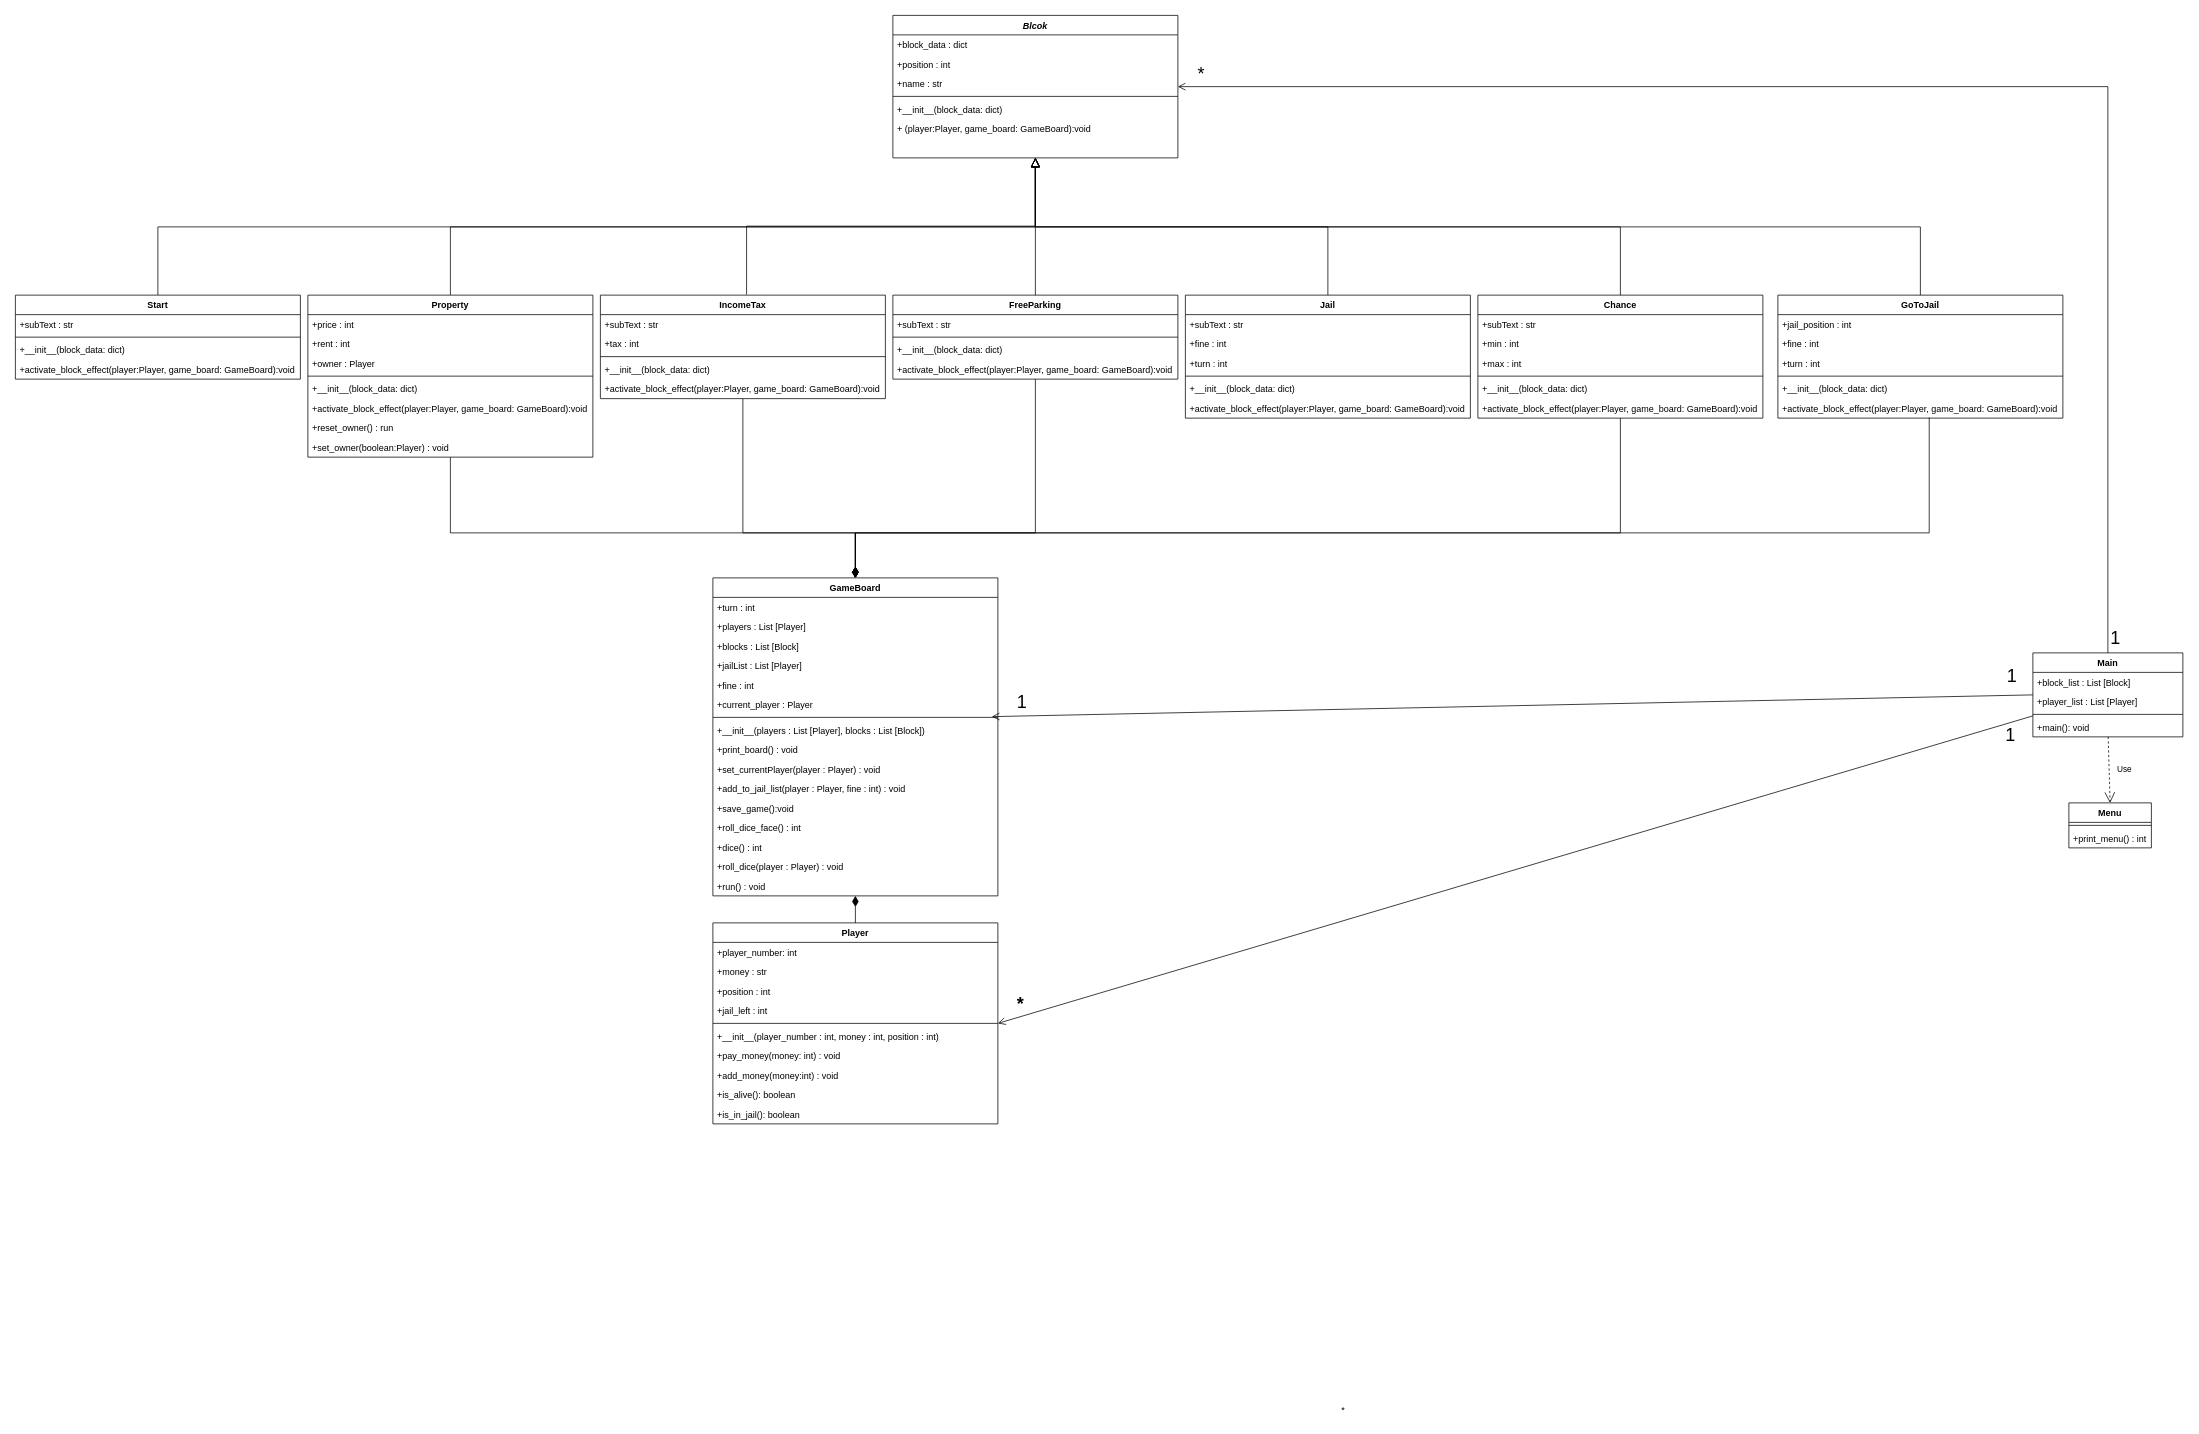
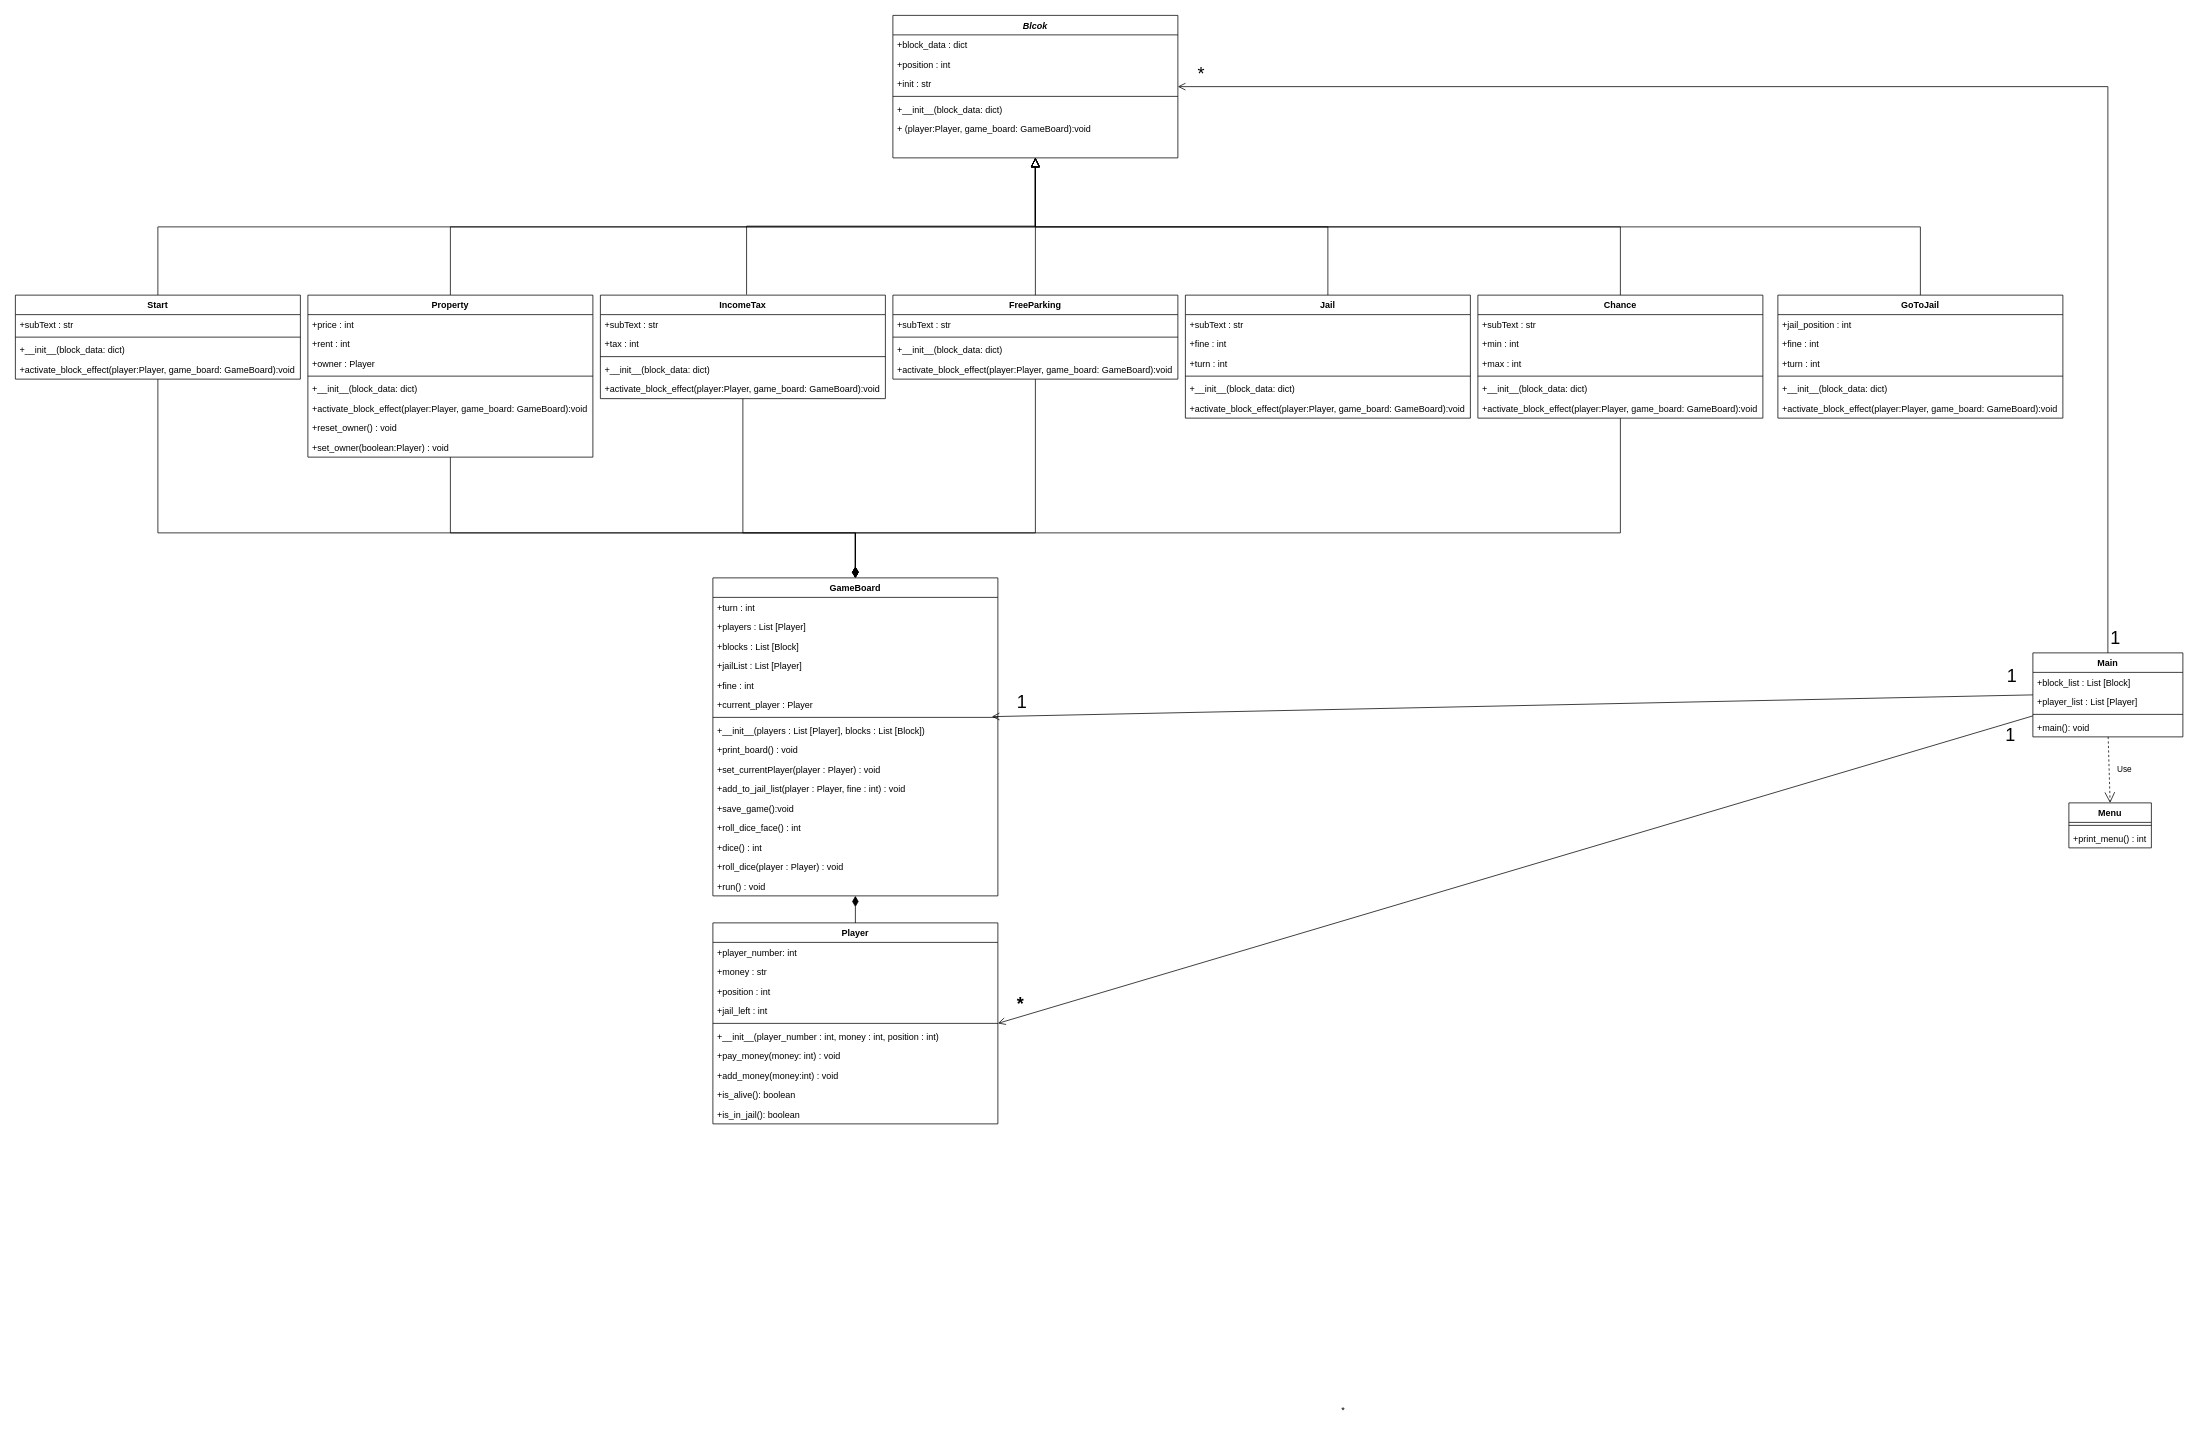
(921, 84) -> (919, 84)
(359, 428) -> (360, 428)
none -> (228, 533)
(1831, 533) -> none
